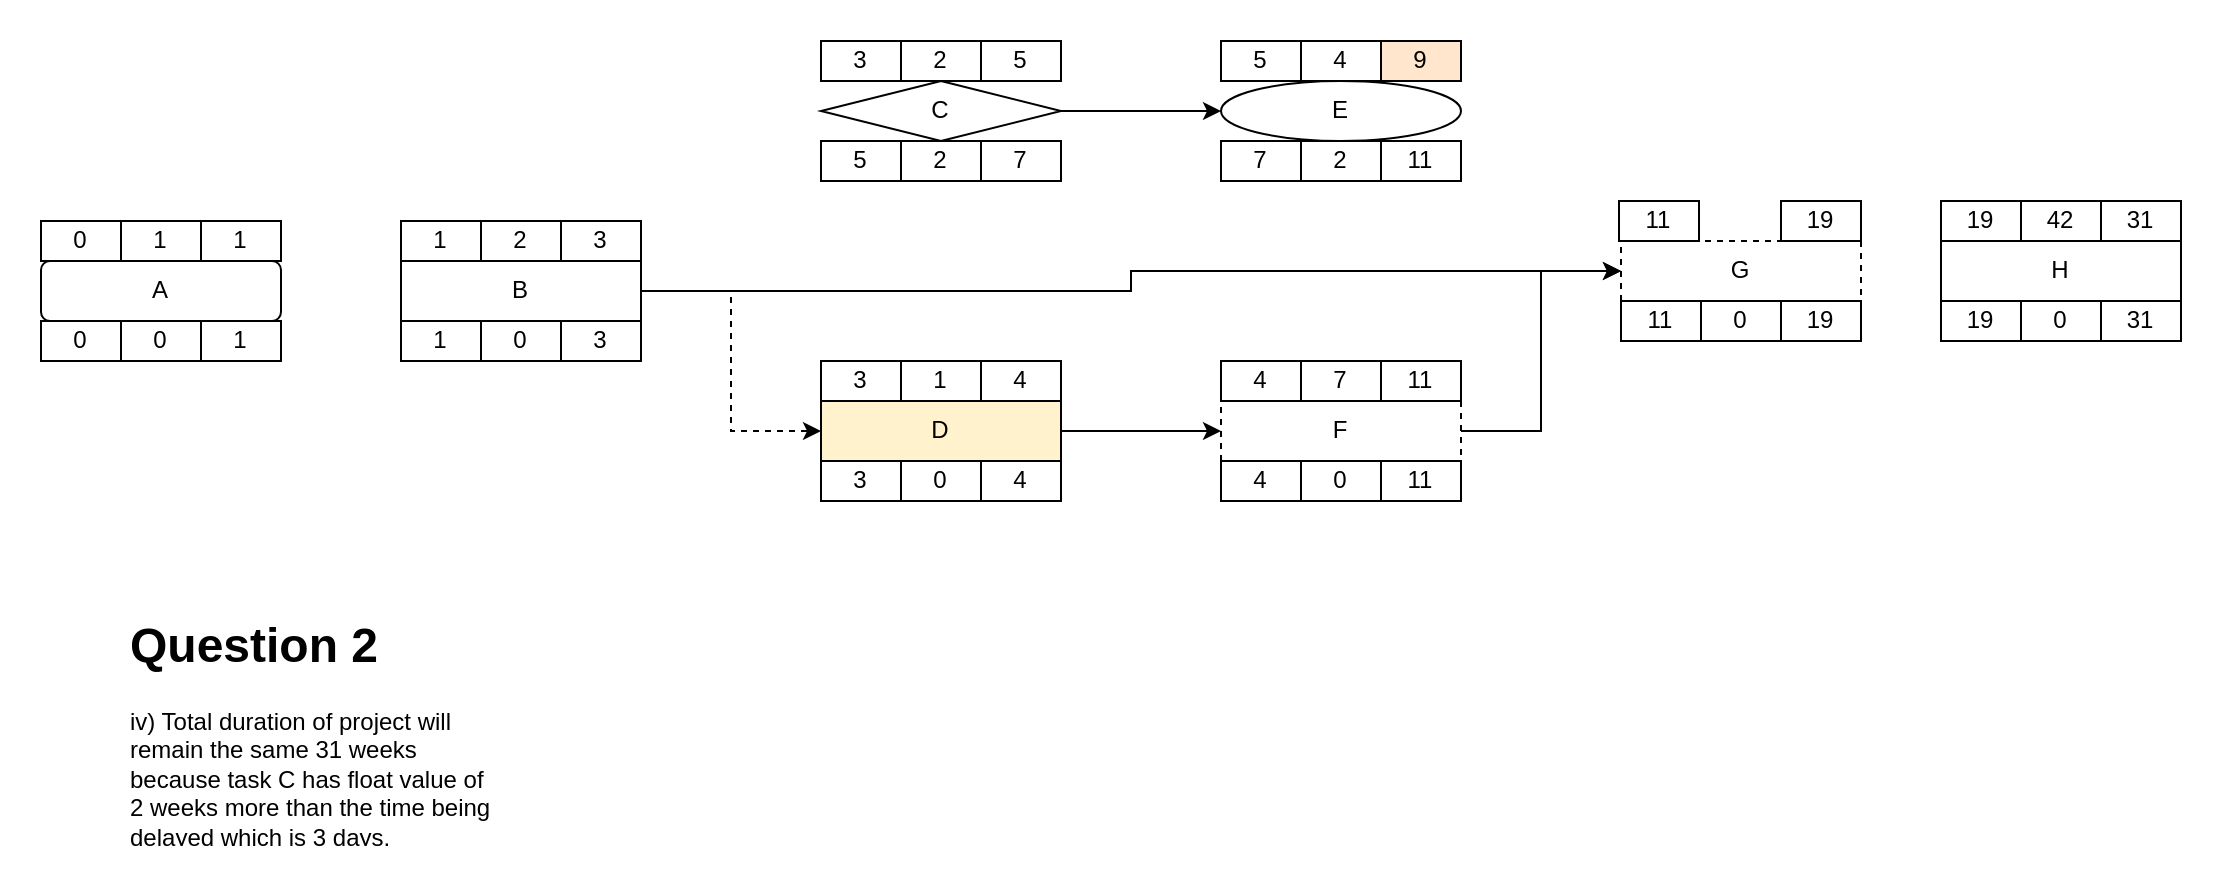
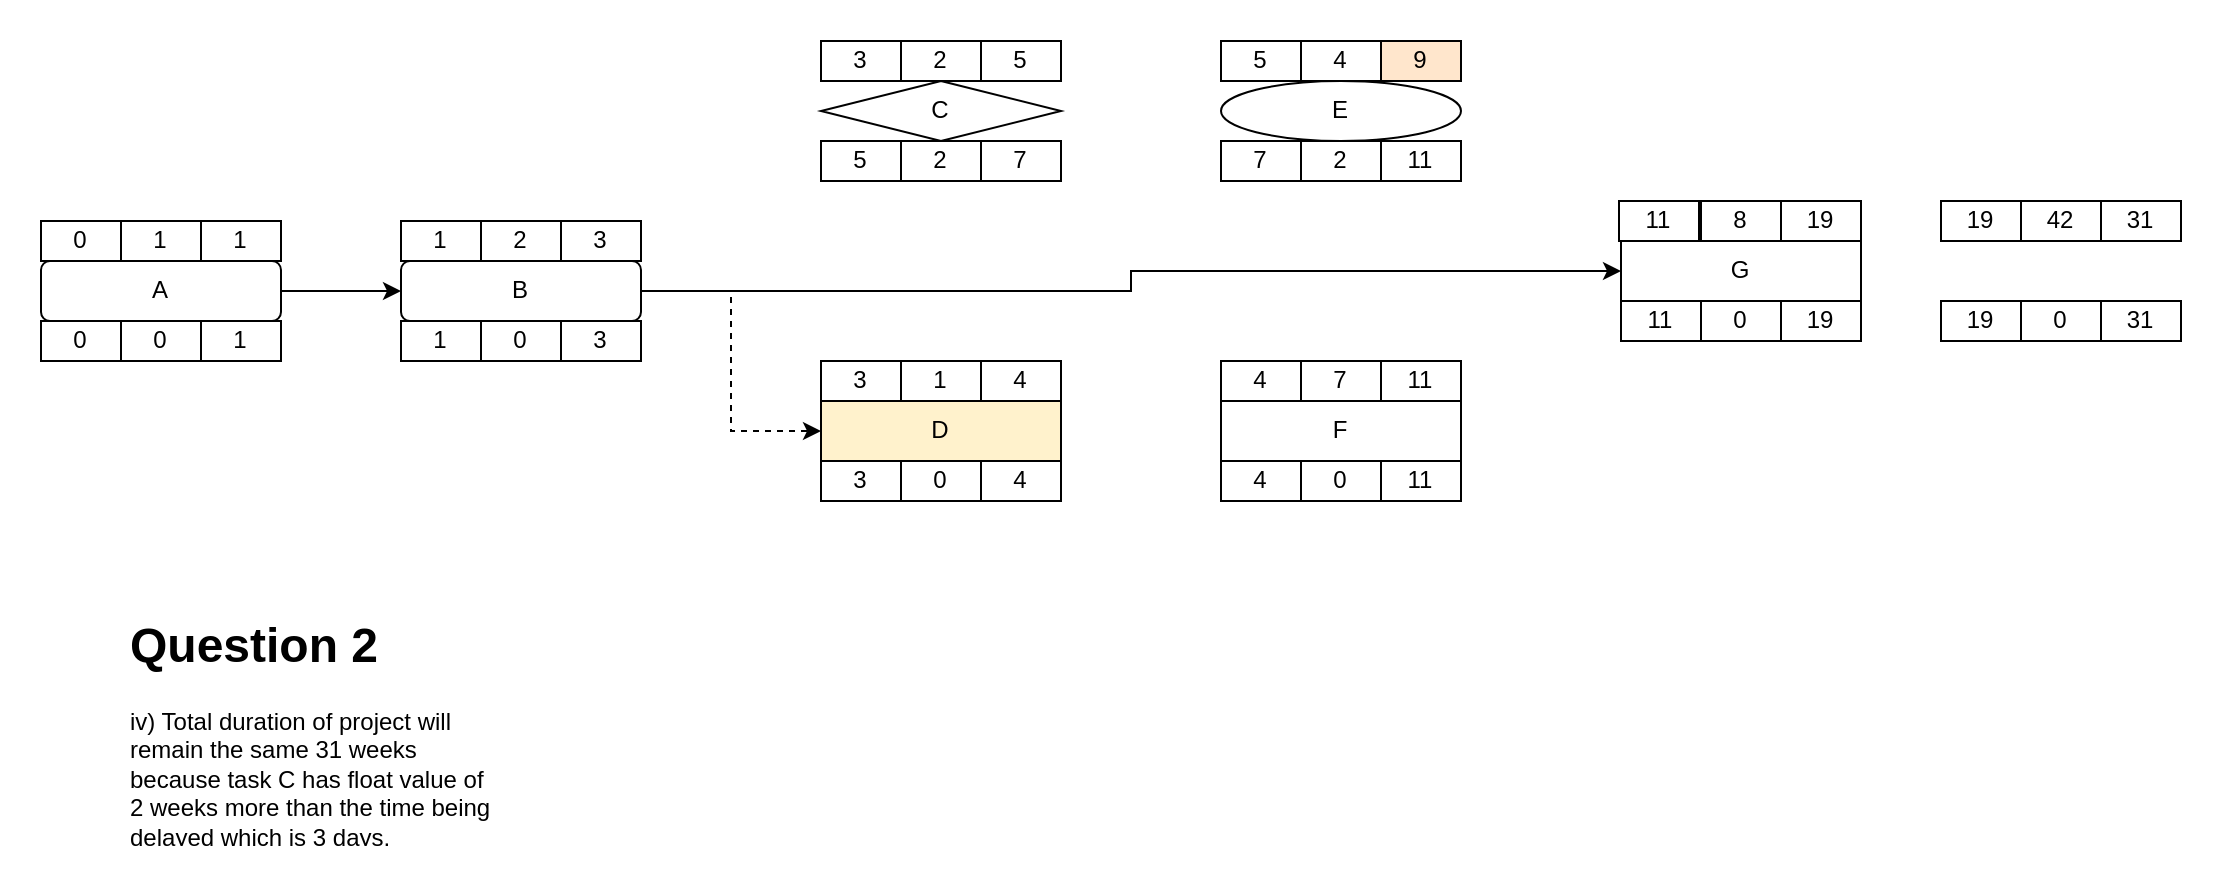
(1134, 111) -> none
none -> (1741, 221)
(1741, 271) -> (1741, 271)
(2061, 271) -> none
none -> (334, 291)
(521, 291) -> (521, 291)
(1541, 393) -> none
(1134, 431) -> none
(1341, 431) -> (1341, 431)
